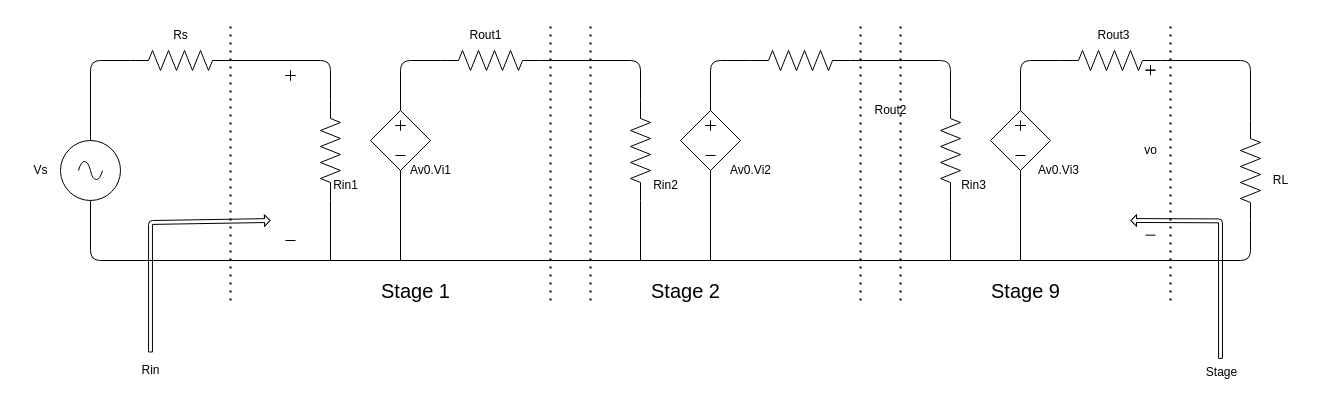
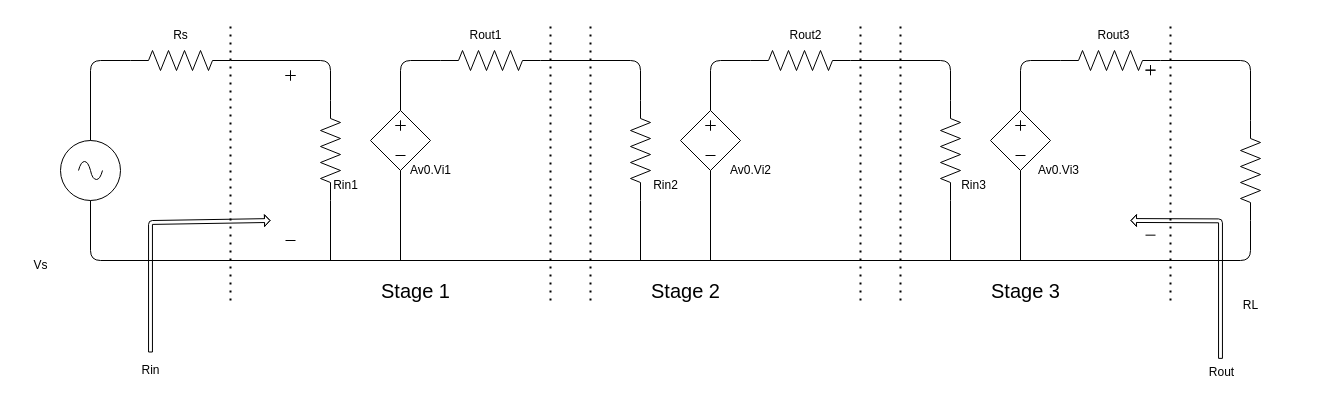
(891, 111) -> (806, 36)
(1151, 150) -> none
(41, 171) -> (41, 266)
(1281, 180) -> (1251, 305)
(1026, 291) -> (1026, 291)
(1222, 373) -> (1222, 373)
